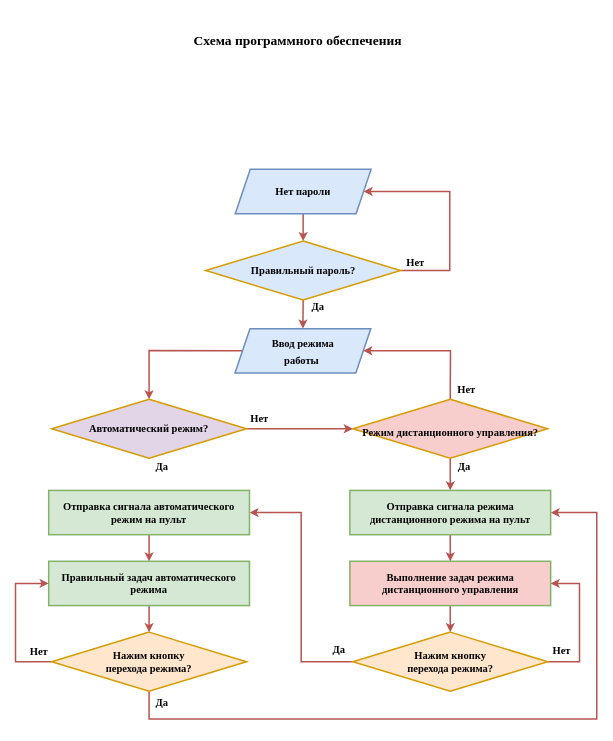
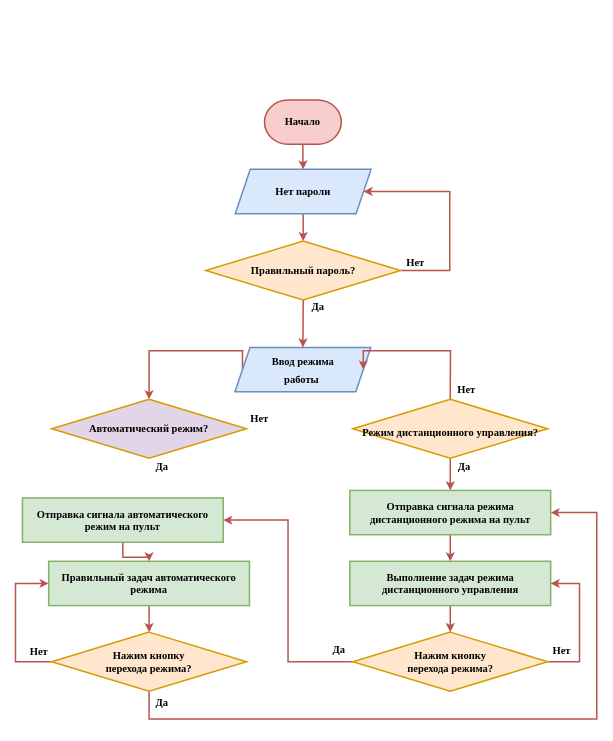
(297, 41) -> none
none -> (303, 122)
none -> (303, 153)
(303, 271) -> (303, 271)
(303, 351) -> (303, 370)
(296, 429) -> none
(450, 429) -> (450, 429)
(149, 513) -> (123, 520)
(450, 583) -> (450, 583)
